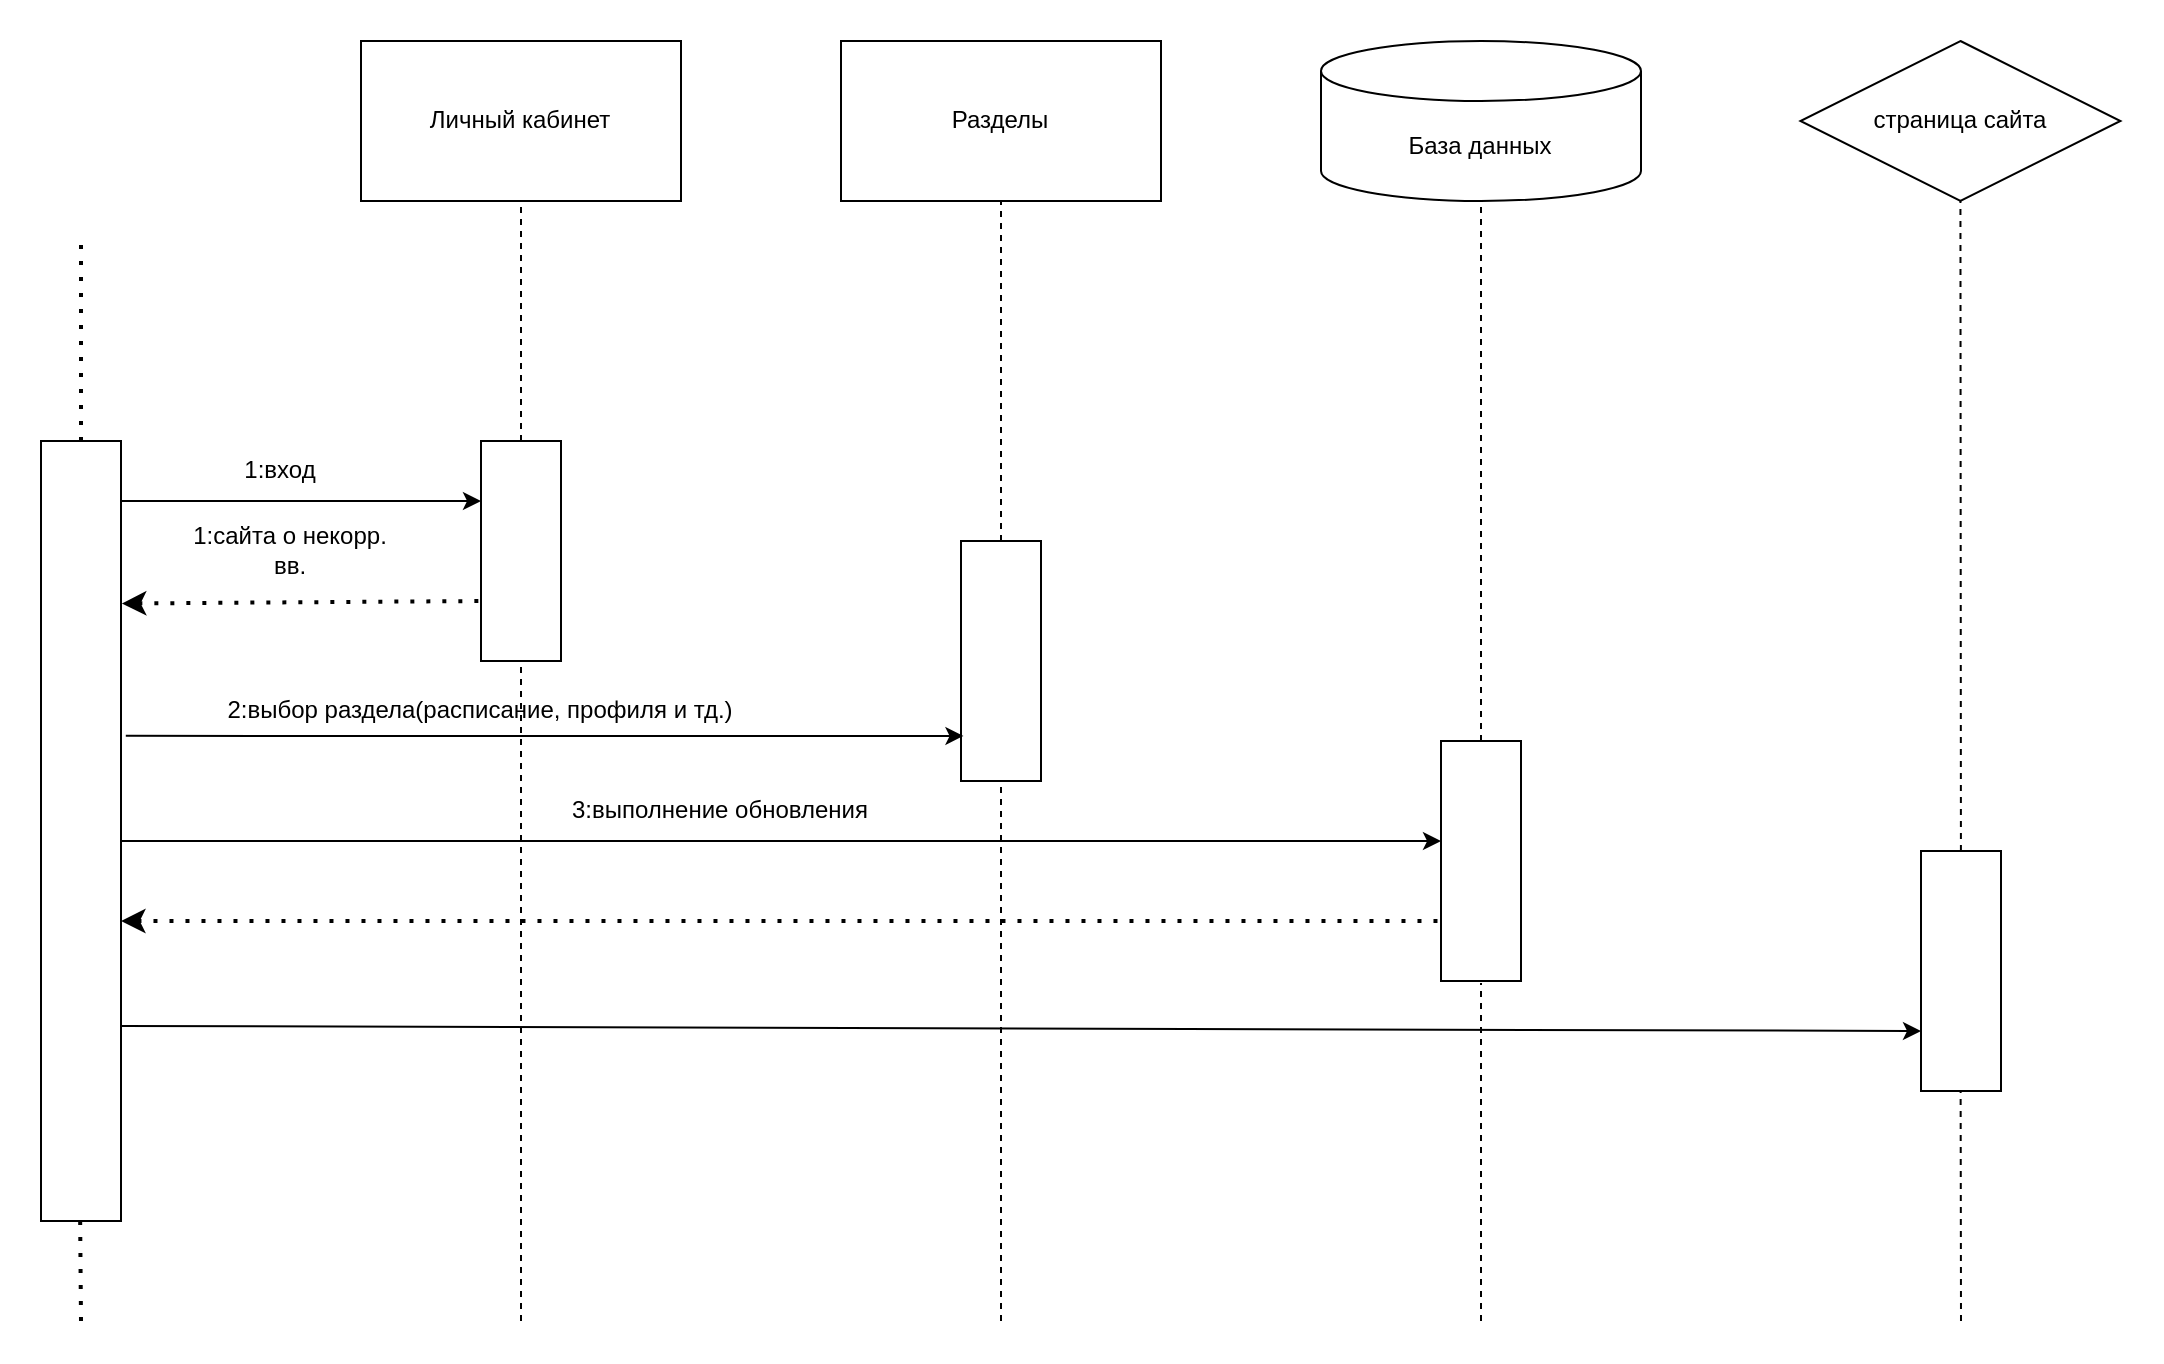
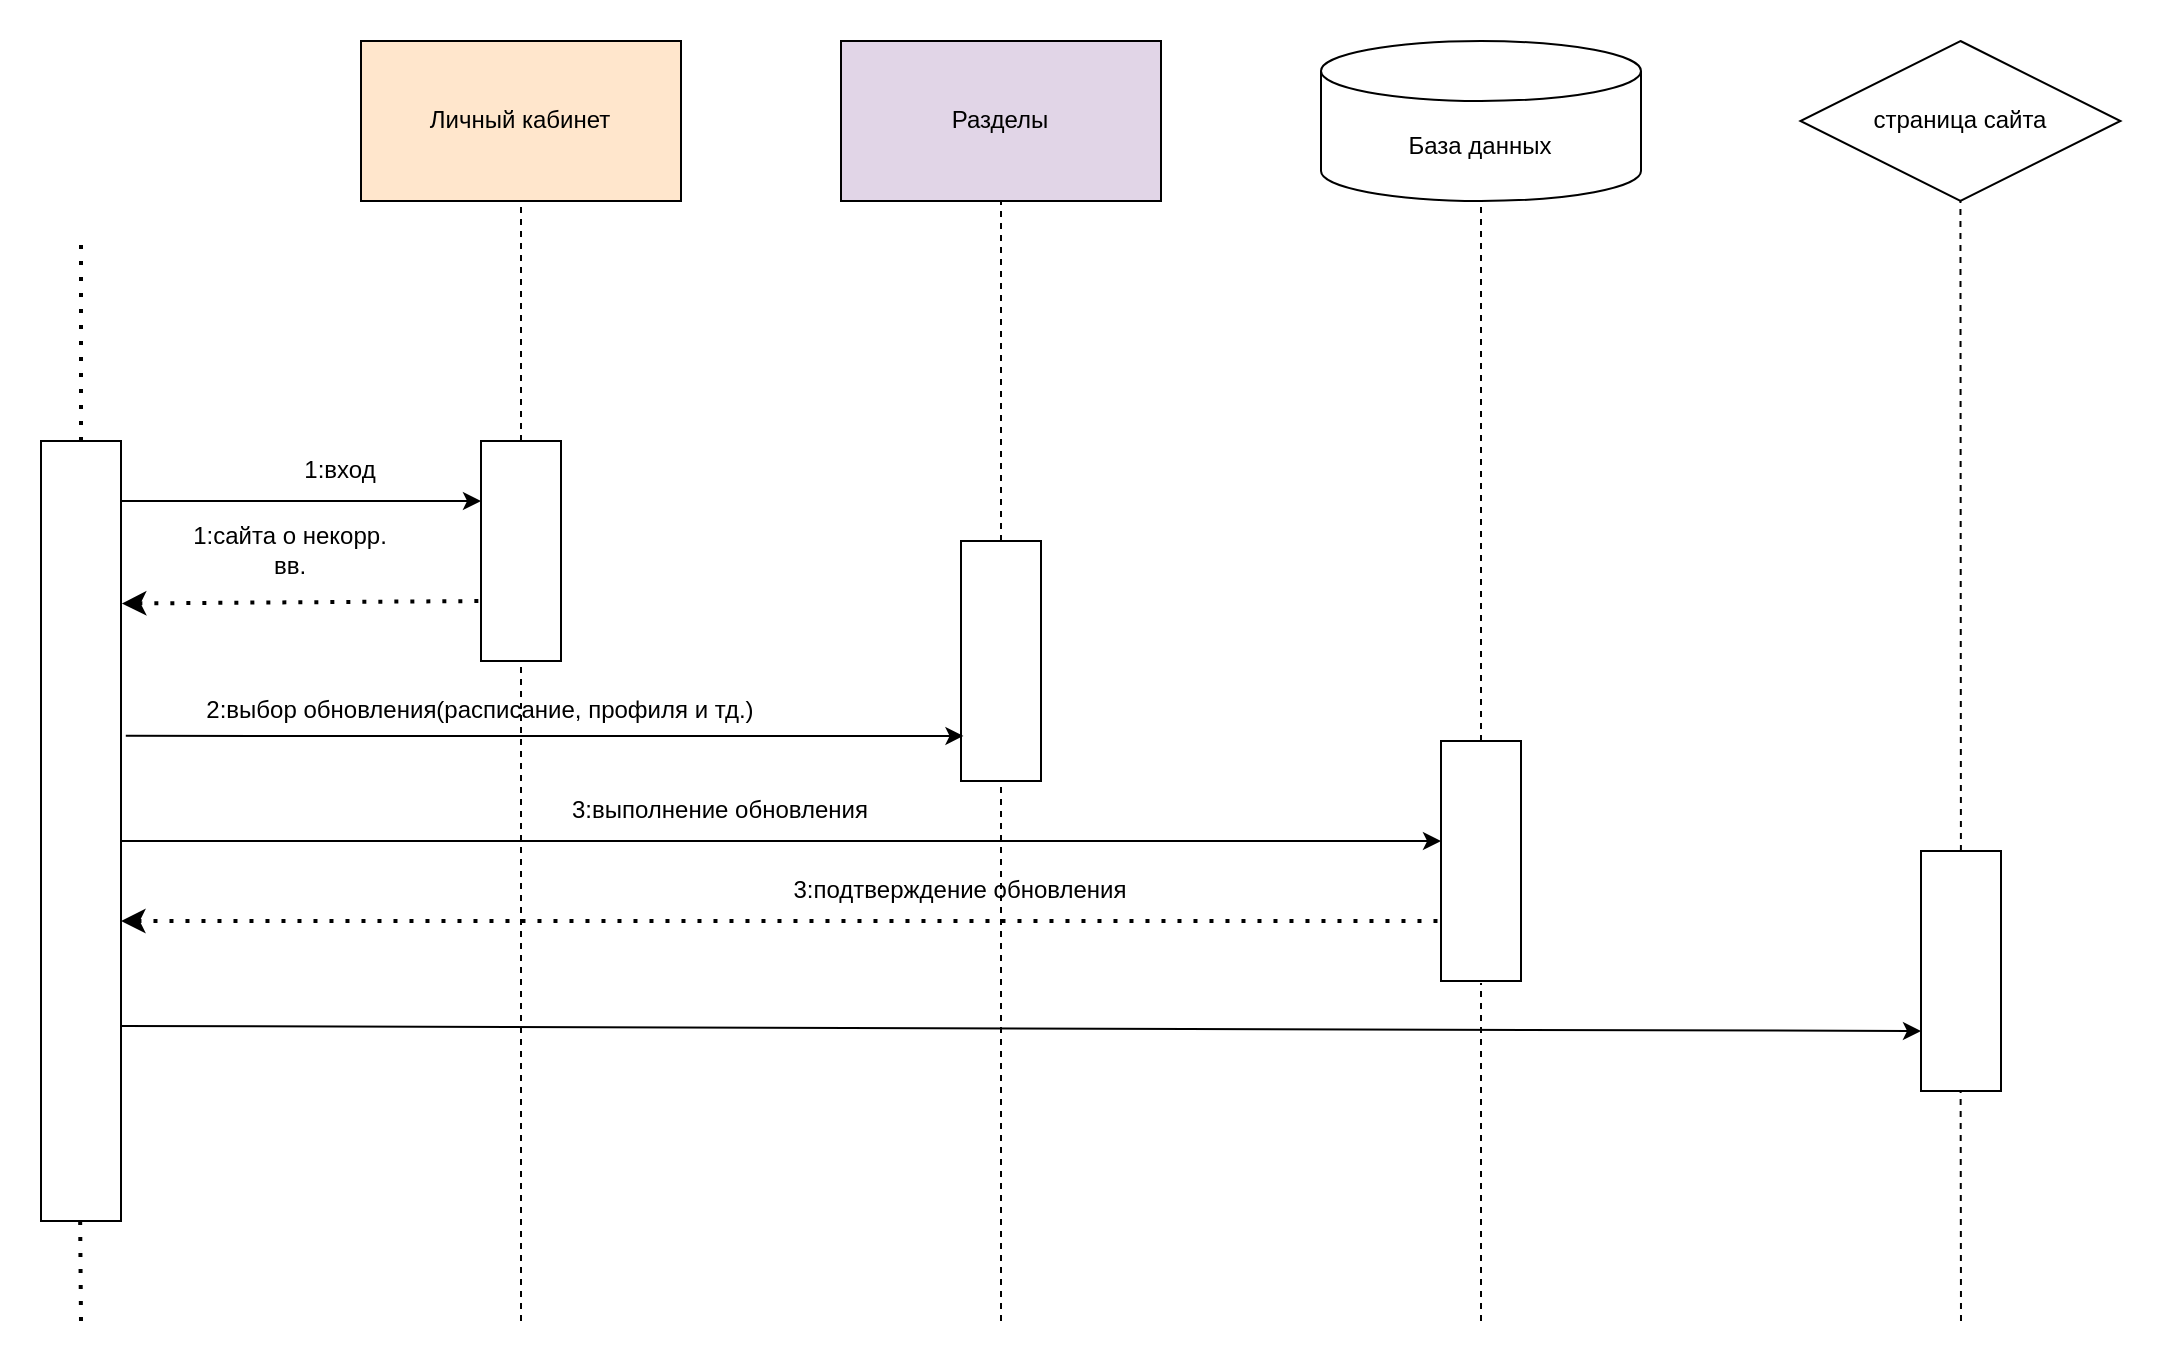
(521, 121) -> (521, 121)
(1001, 121) -> (1001, 121)
(281, 471) -> (341, 471)
(481, 711) -> (481, 711)
none -> (961, 891)
